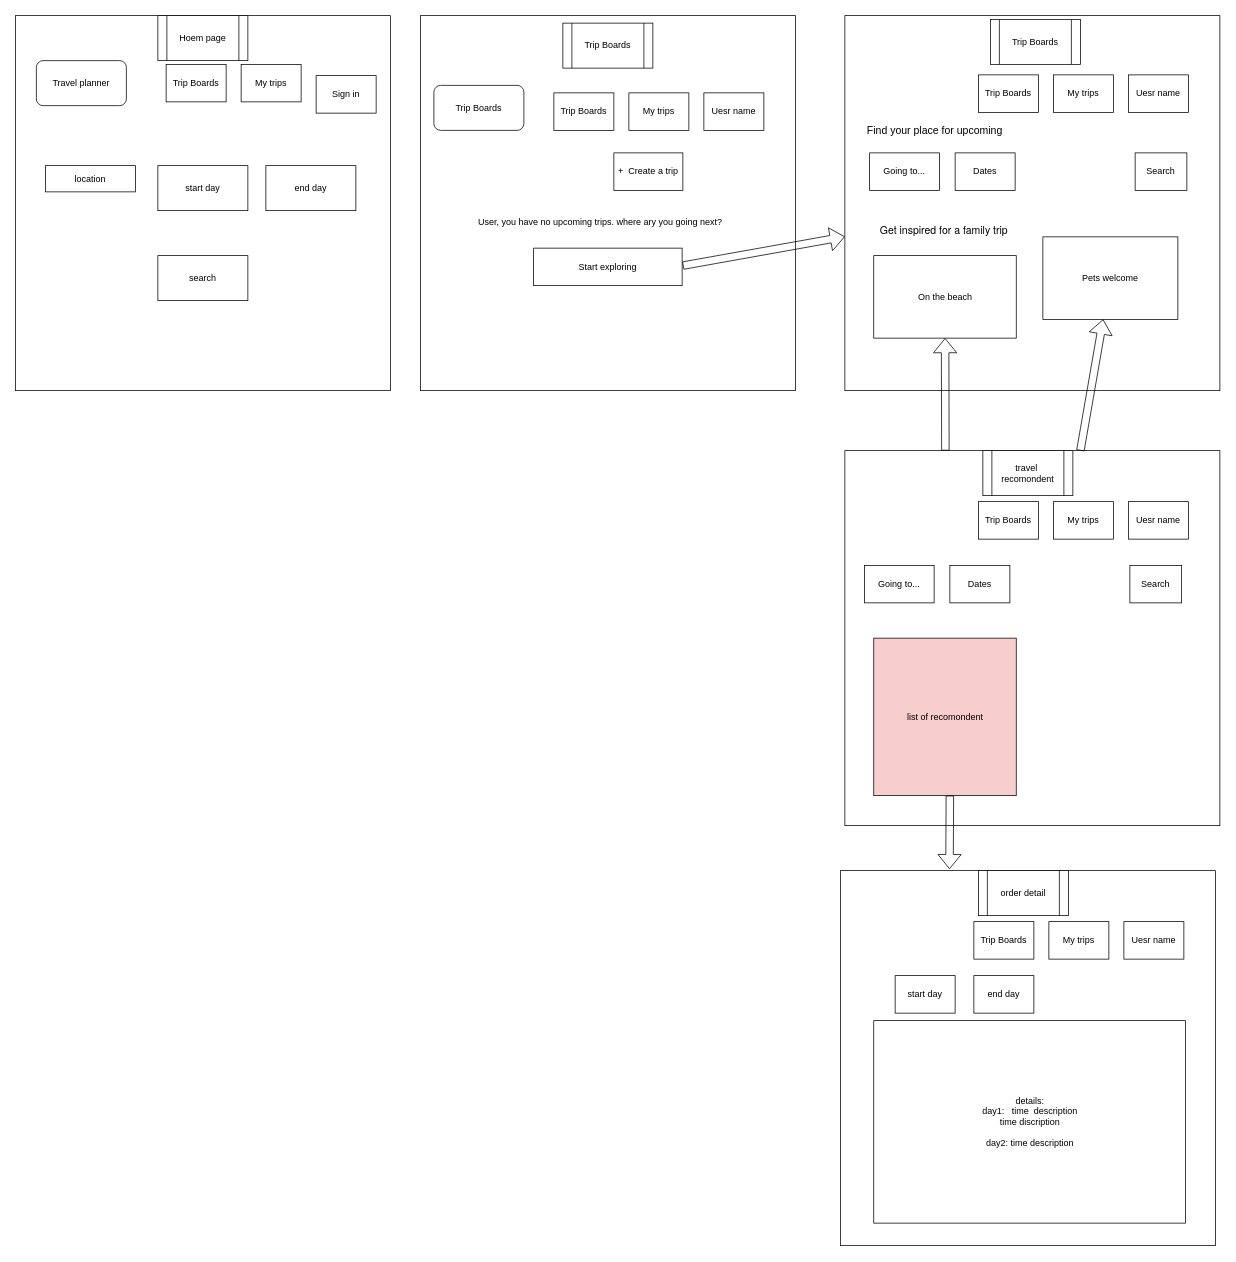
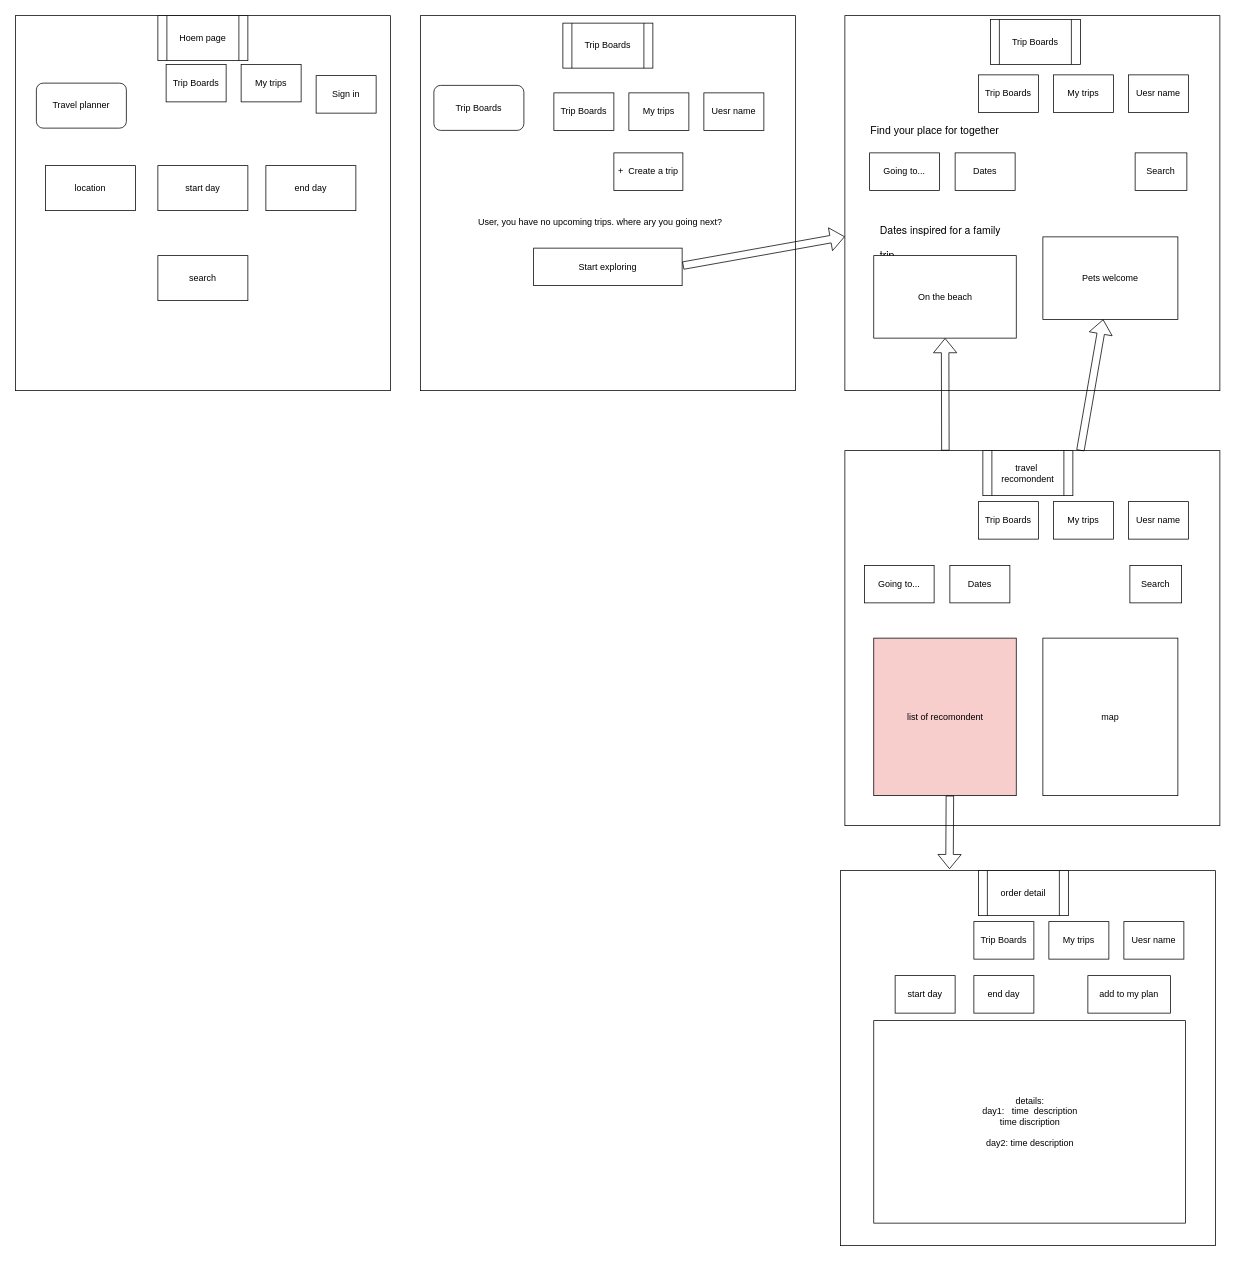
(81, 83) -> (81, 105)
(936, 130) -> (936, 130)
(90, 179) -> (90, 188)
(935, 221) -> (940, 221)
none -> (1110, 717)
none -> (1129, 994)
